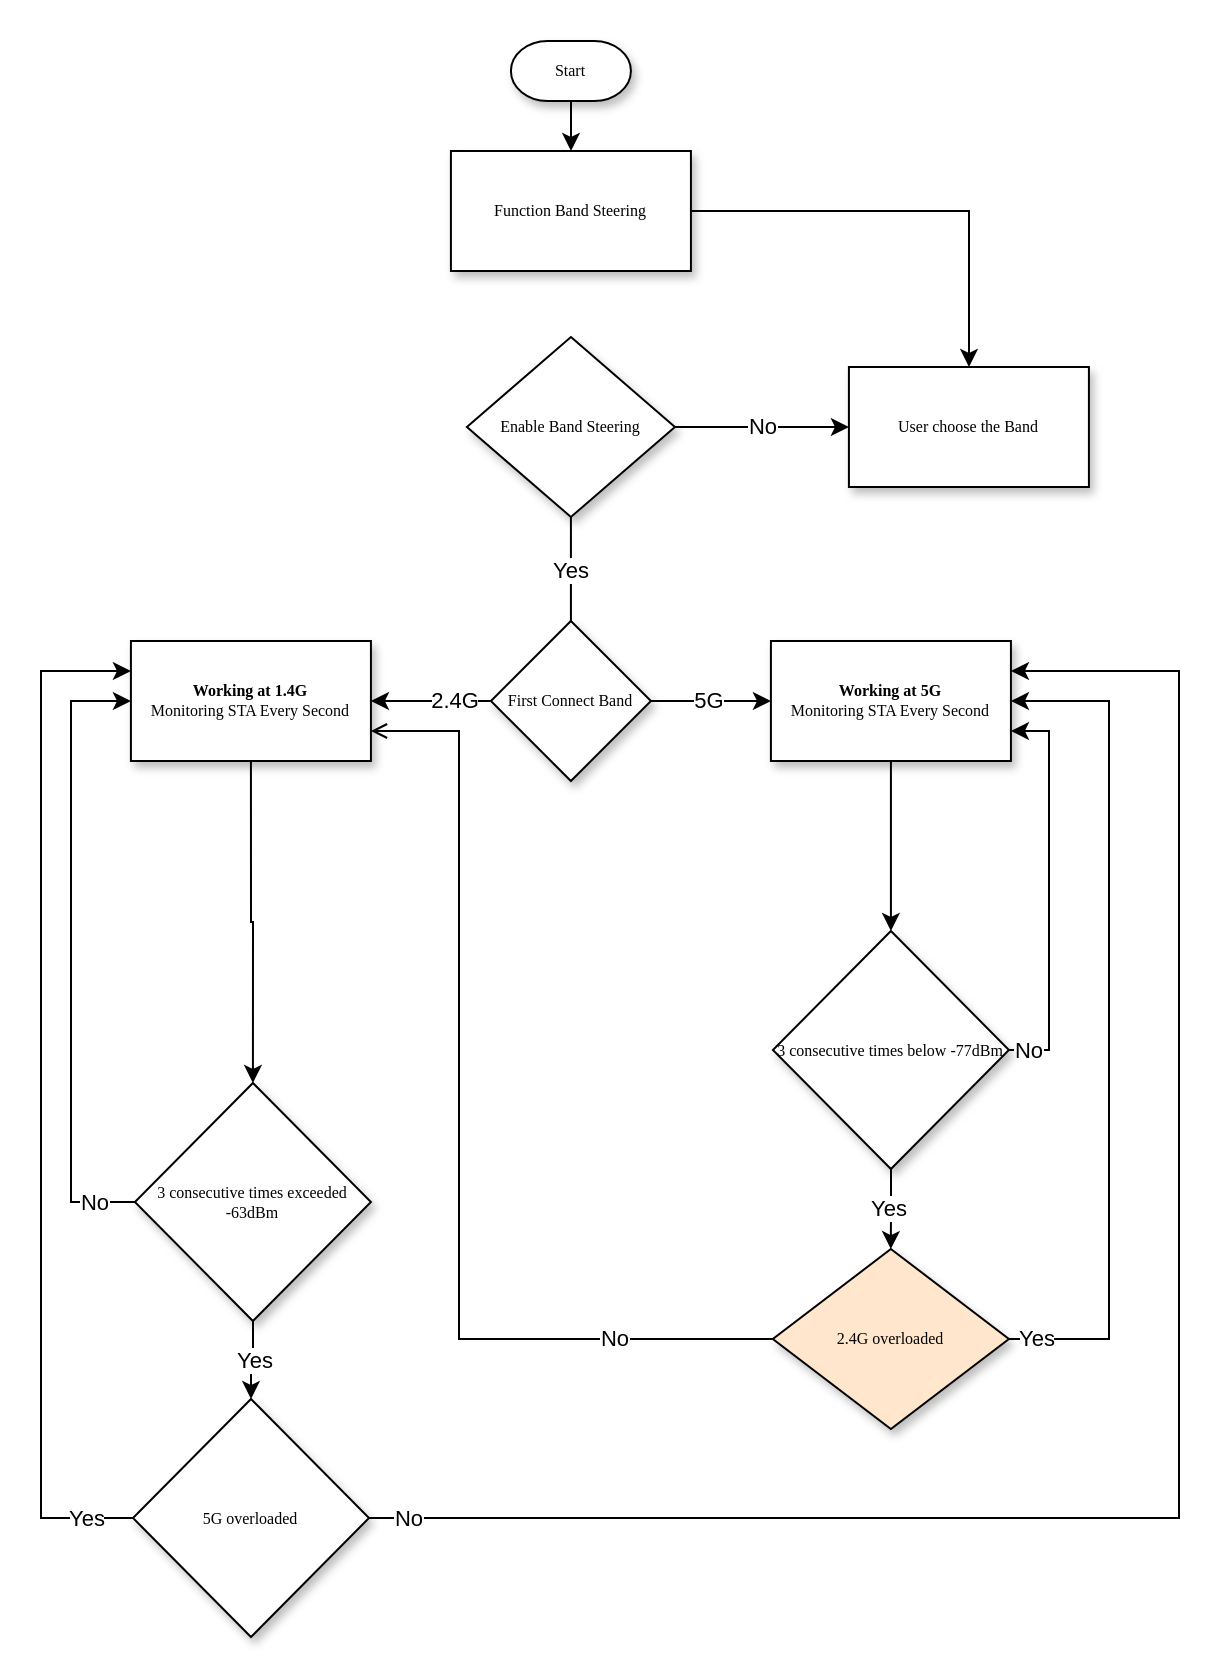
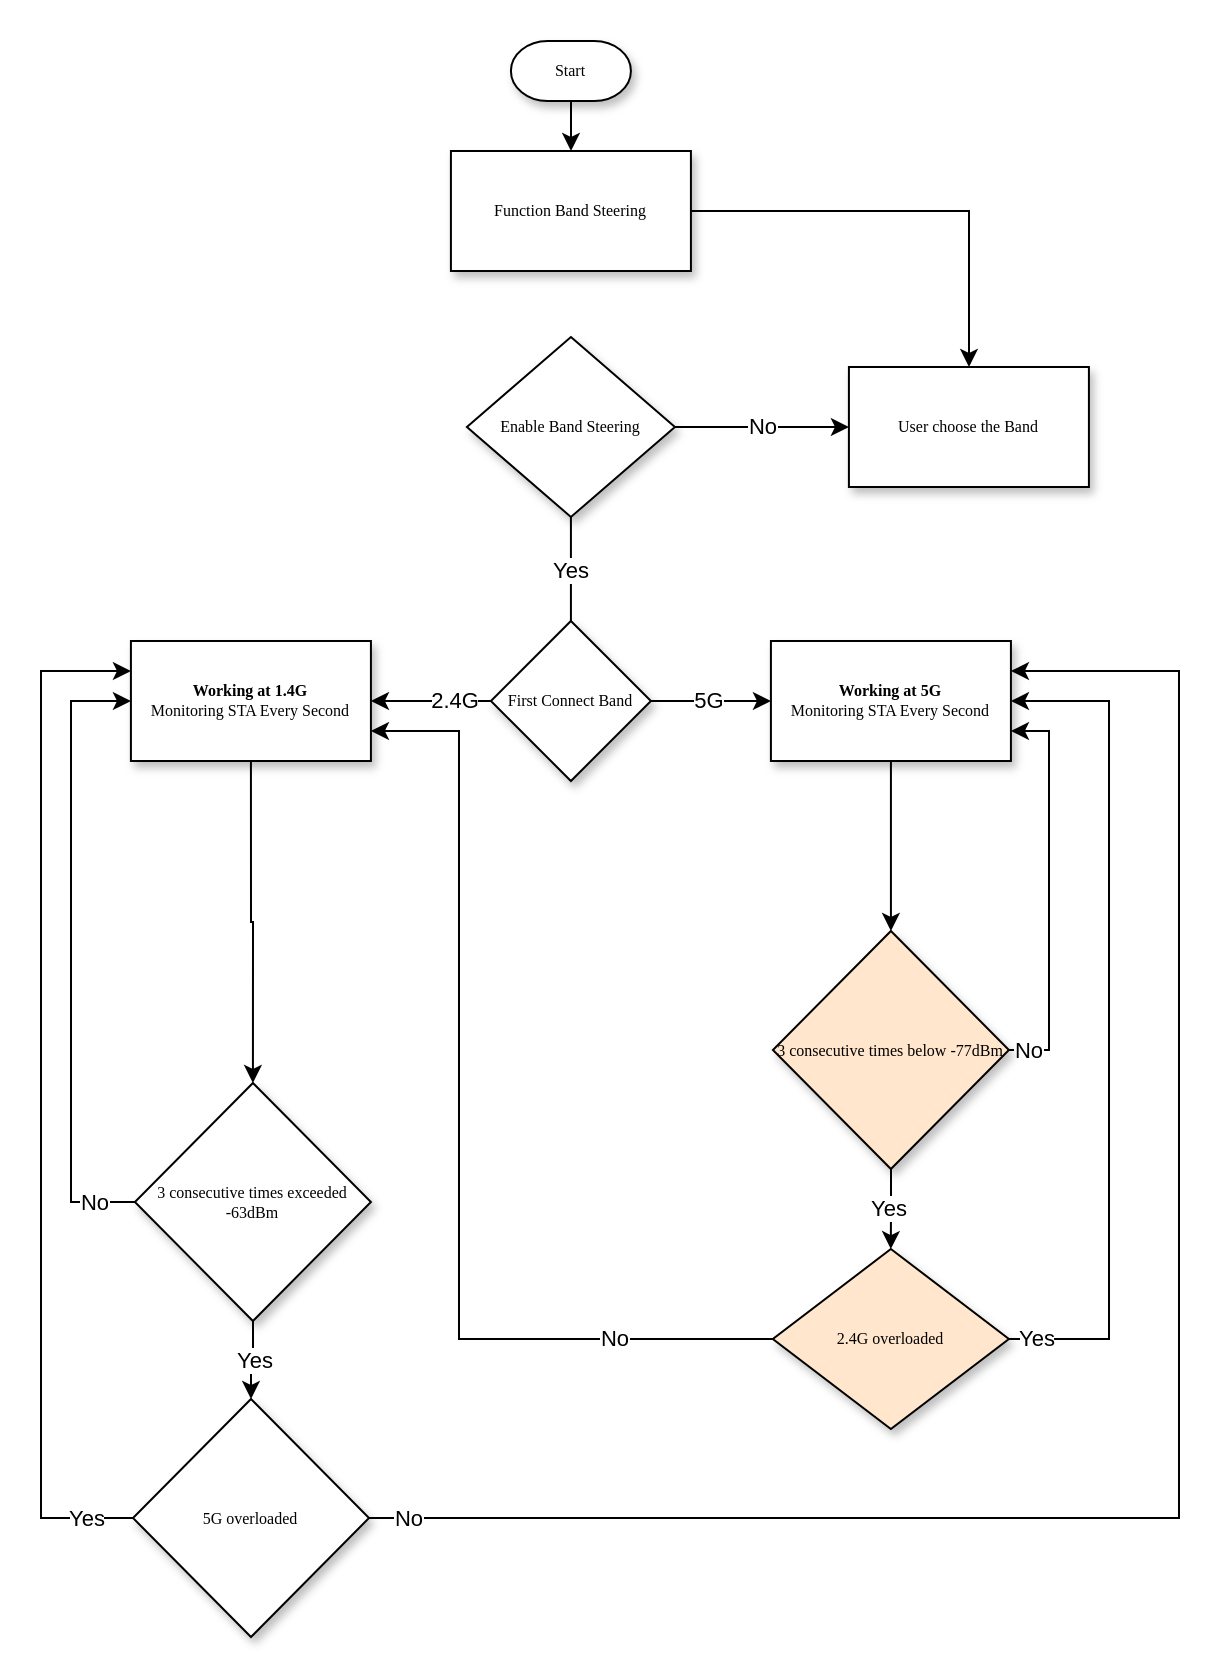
(382, 731) -> (386, 731)
(891, 1050) -> (891, 1050)
